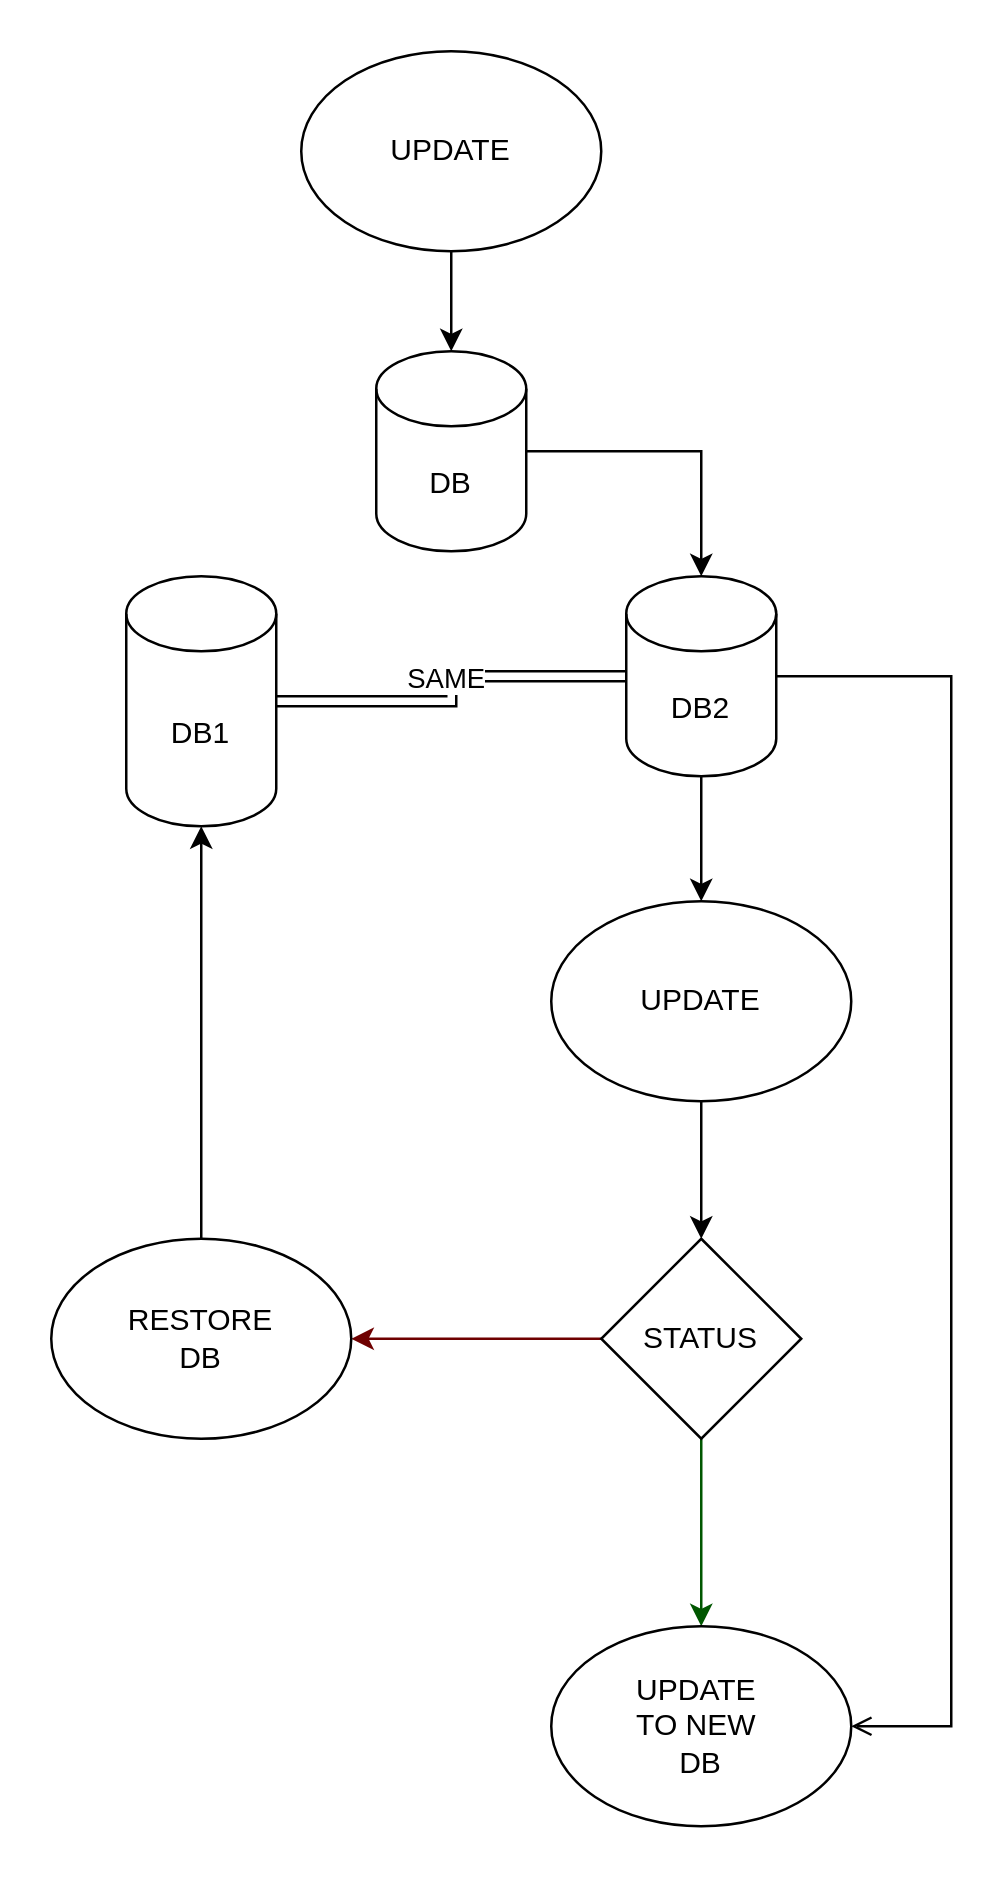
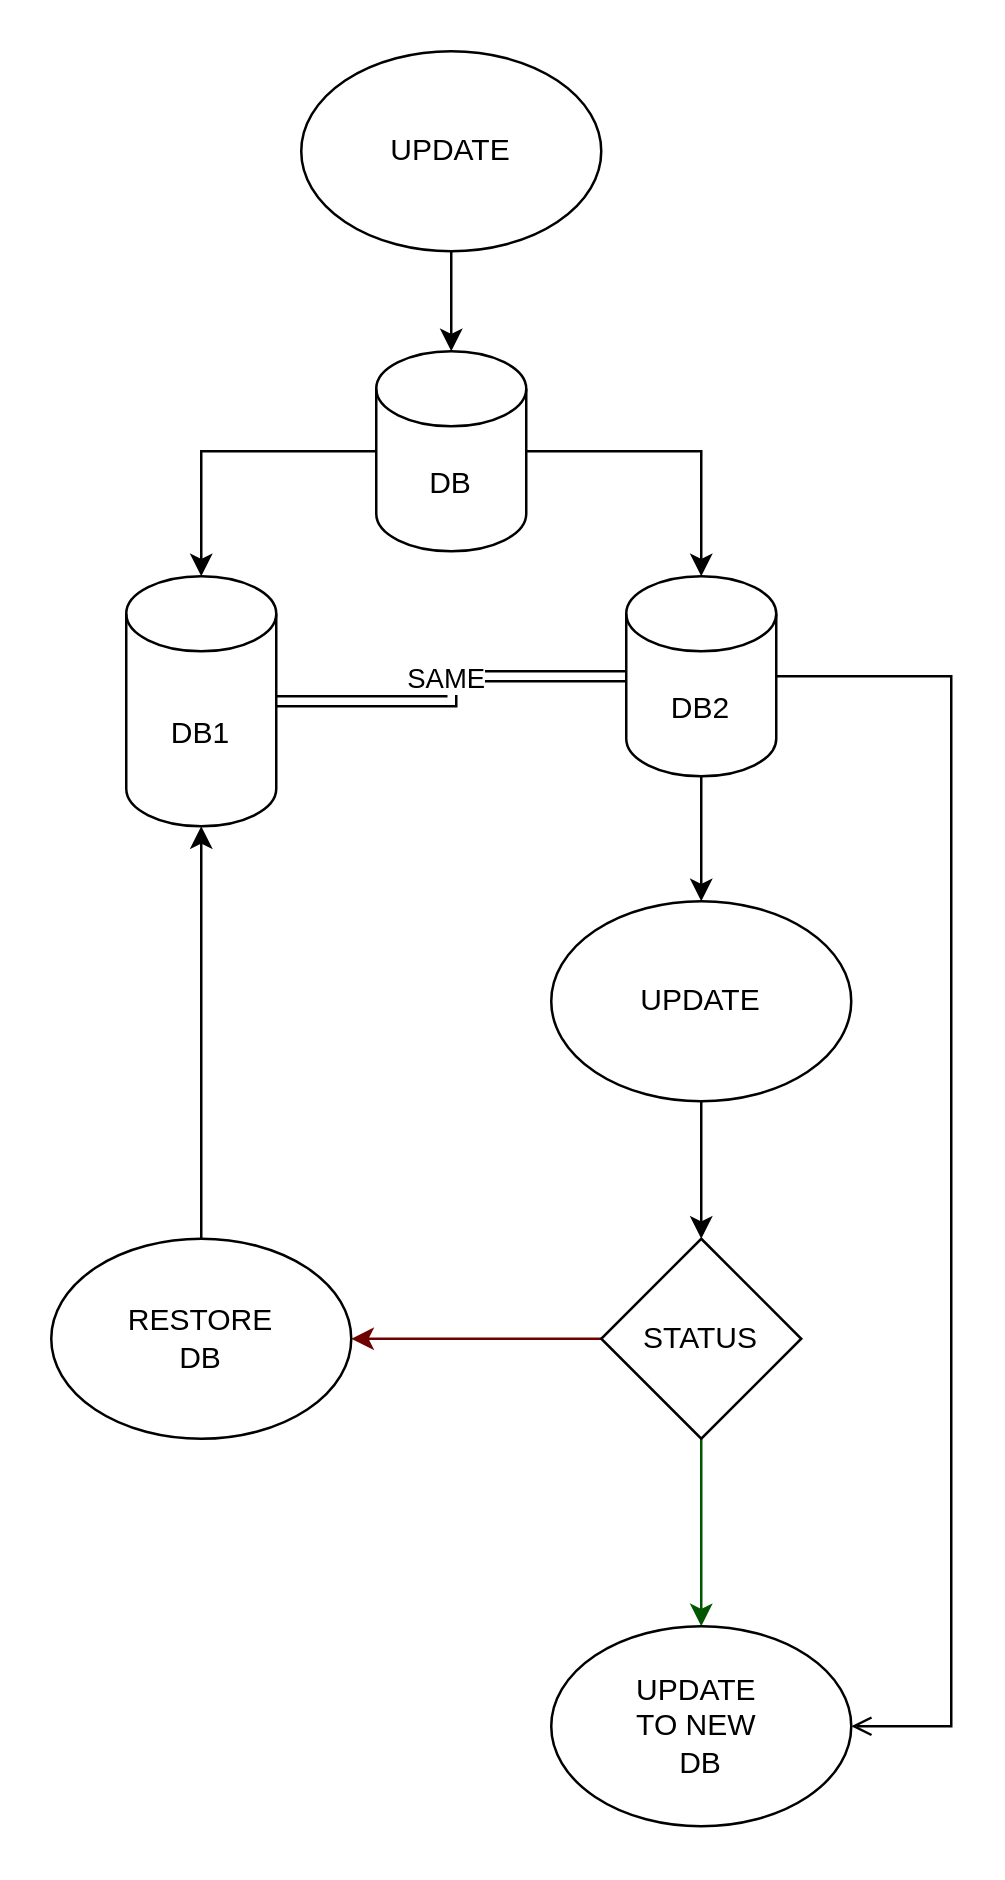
none -> (234, 451)
